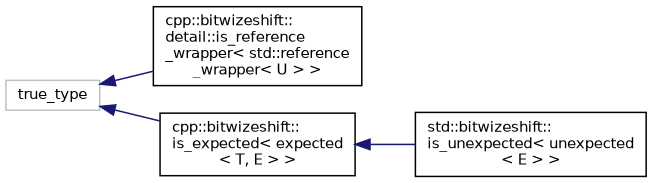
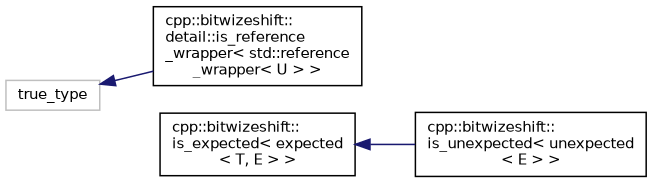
(137, 116) -> none
(531, 144) -> (531, 144)
